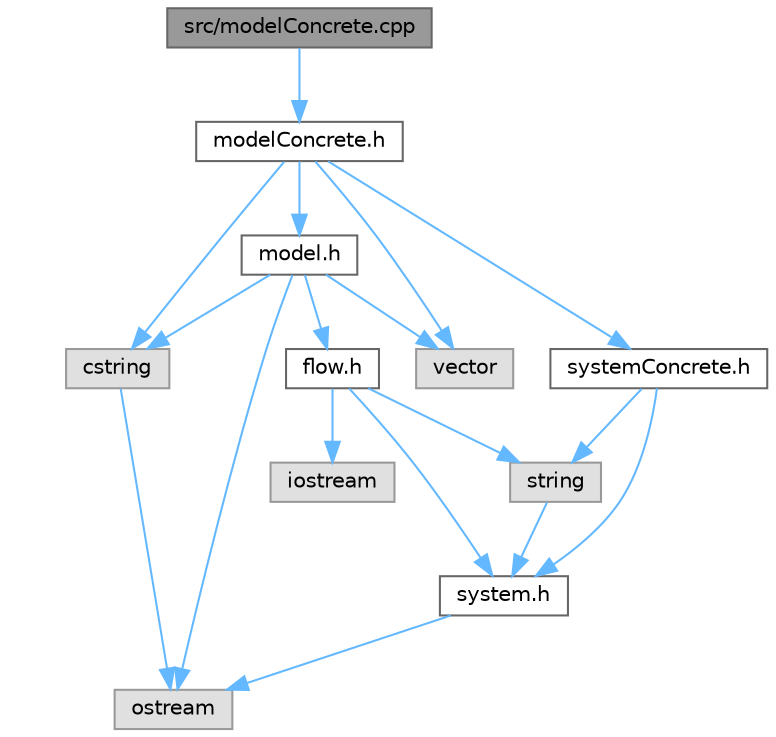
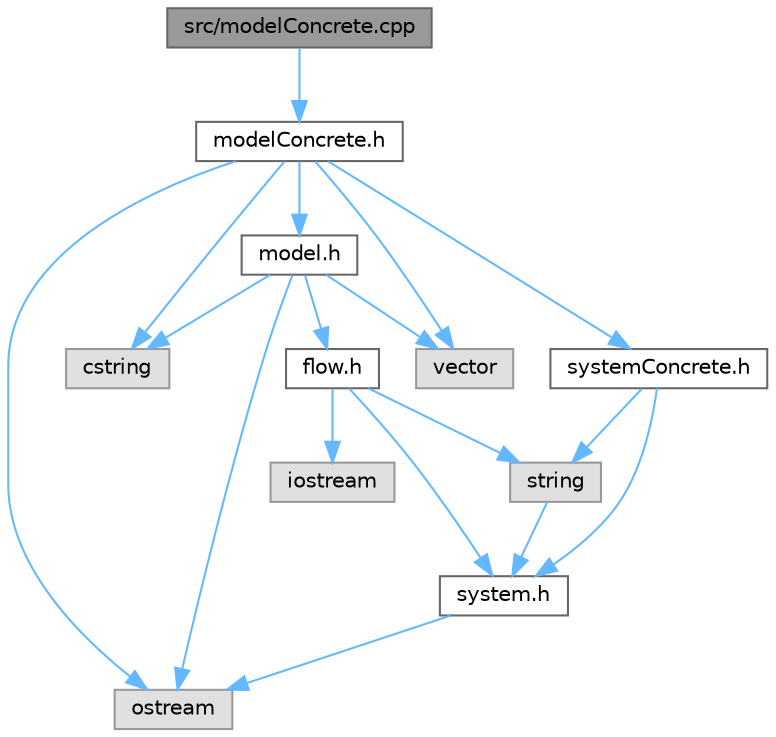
(144, 529) -> (8, 380)
